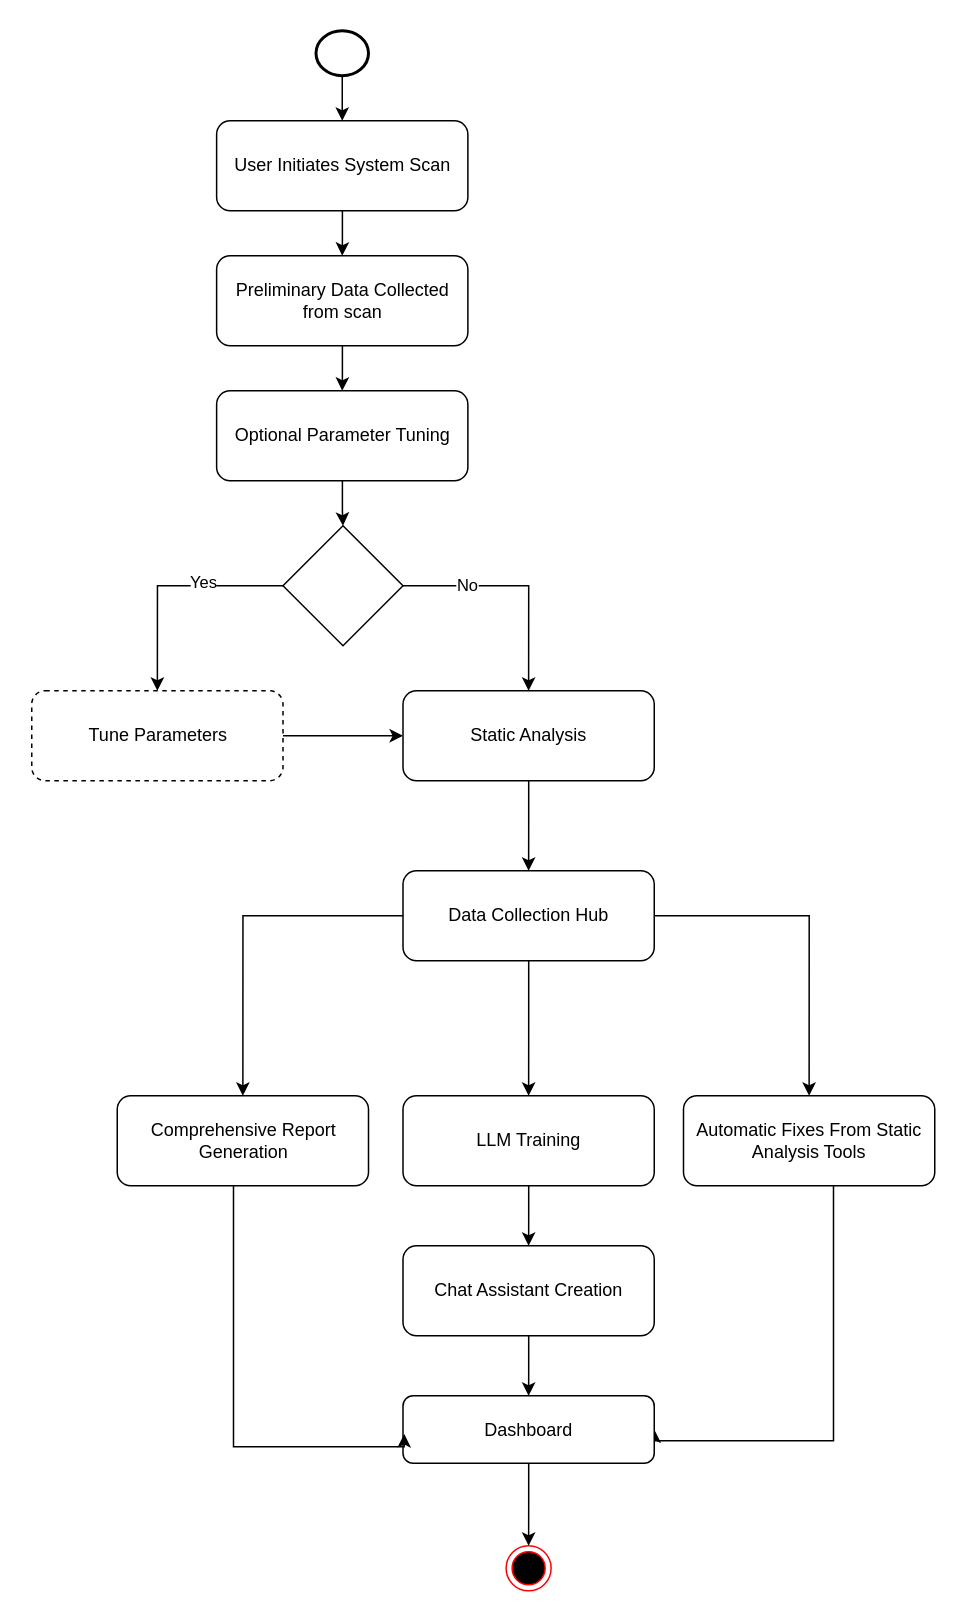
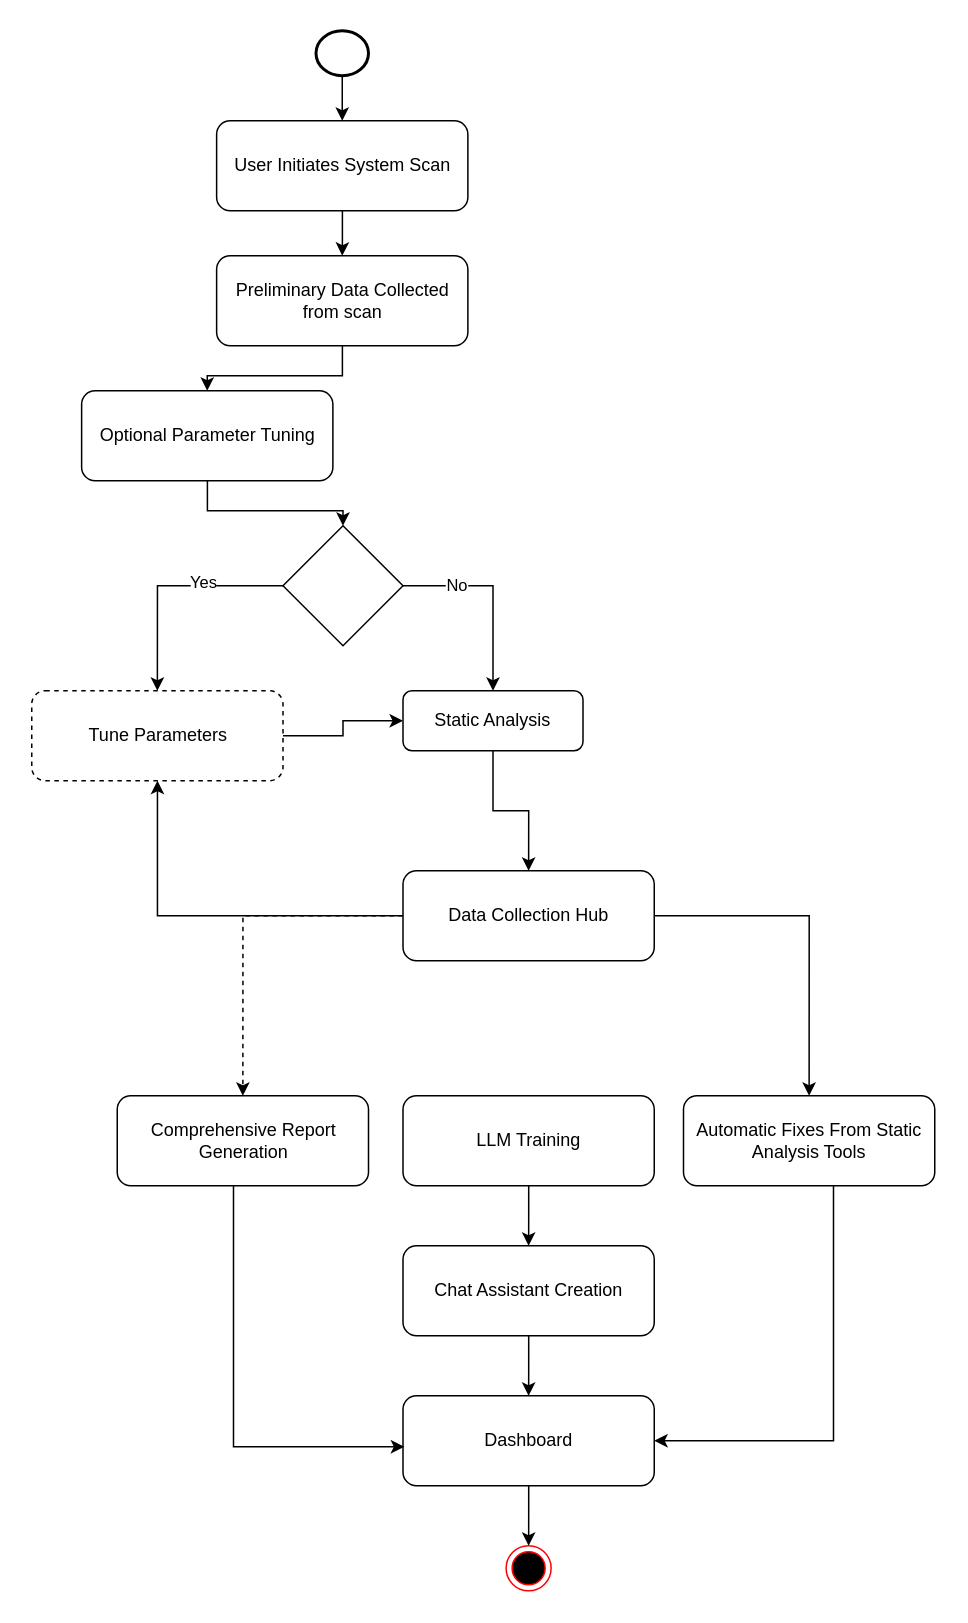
(342, 436) -> (207, 436)
(528, 736) -> (493, 721)
(243, 1001) -> (243, 1001)
(528, 1023) -> (157, 895)
(528, 1430) -> (528, 1441)
